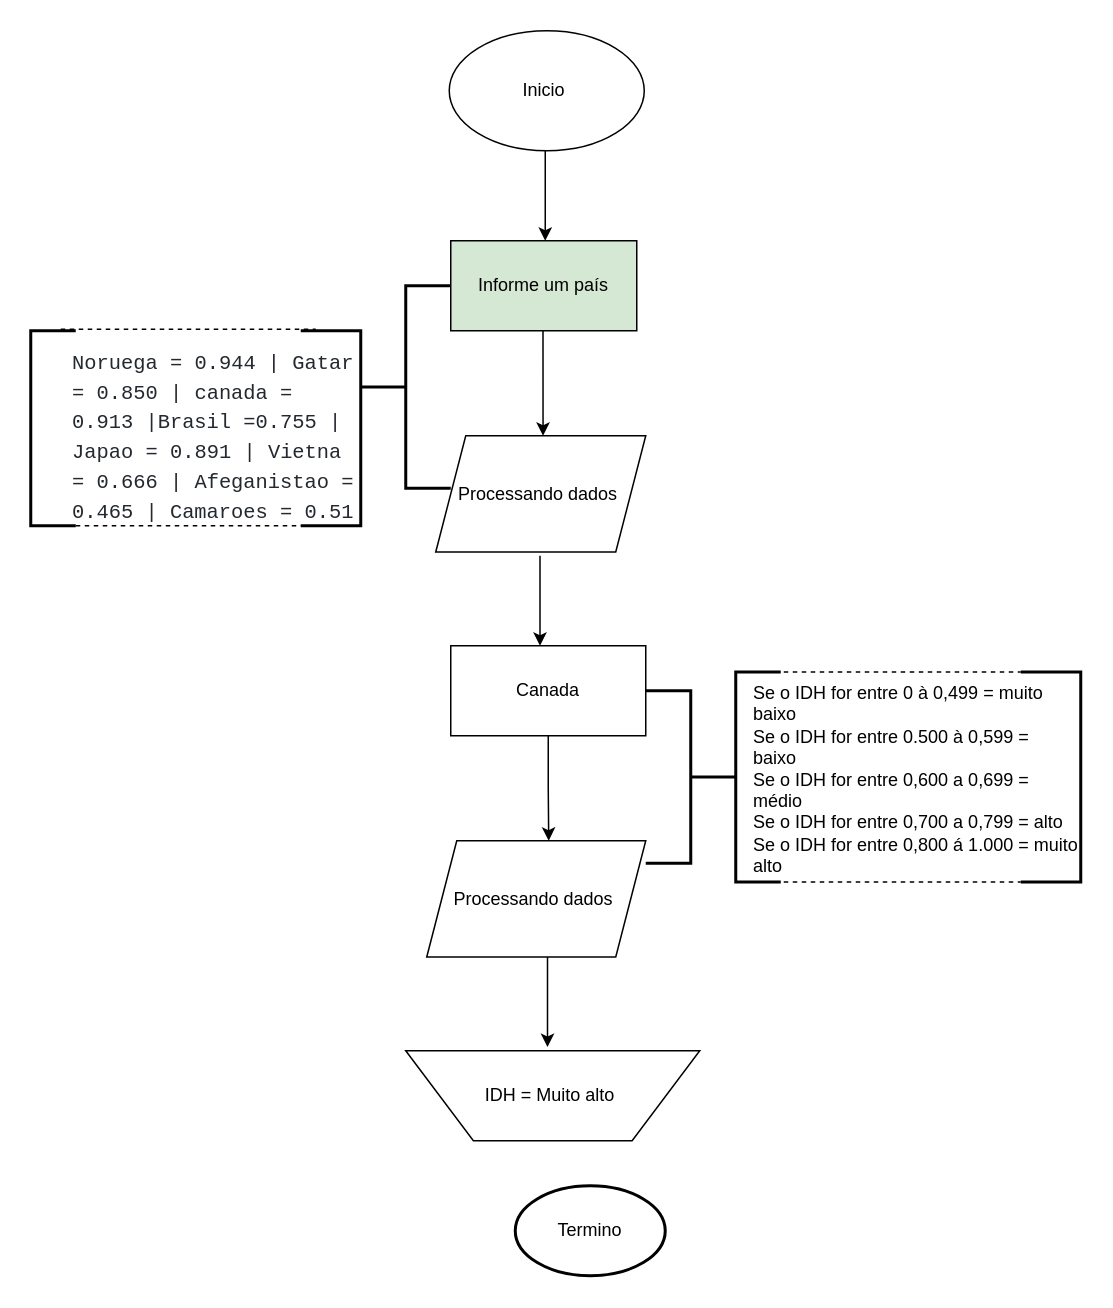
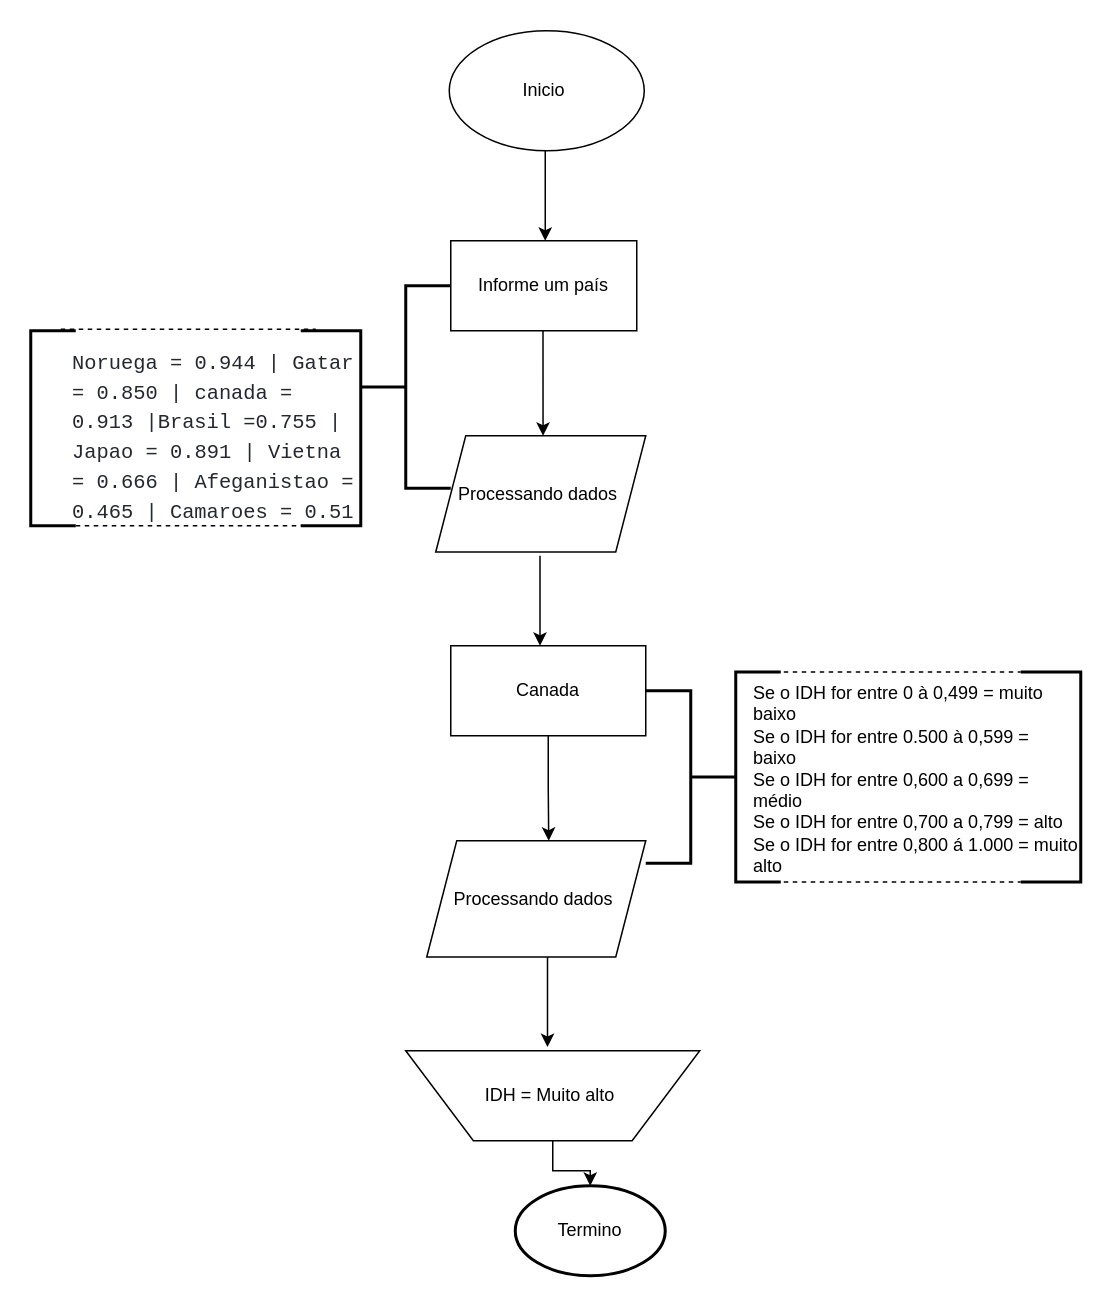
(544, 286) -> (544, 286)
none -> (559, 1171)
